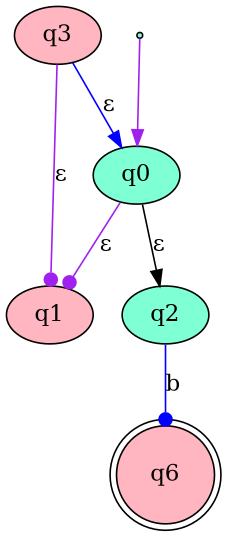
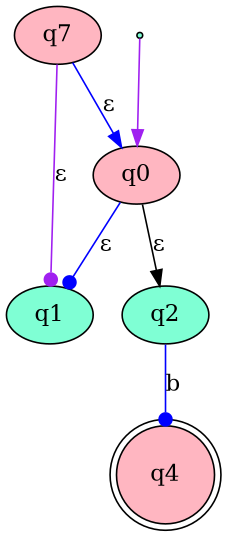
(58, 35) -> (58, 35)
(137, 175) -> (137, 175)
(97, 240) -> (97, 240)
(50, 315) -> (50, 315)
(166, 475) -> (166, 475)
